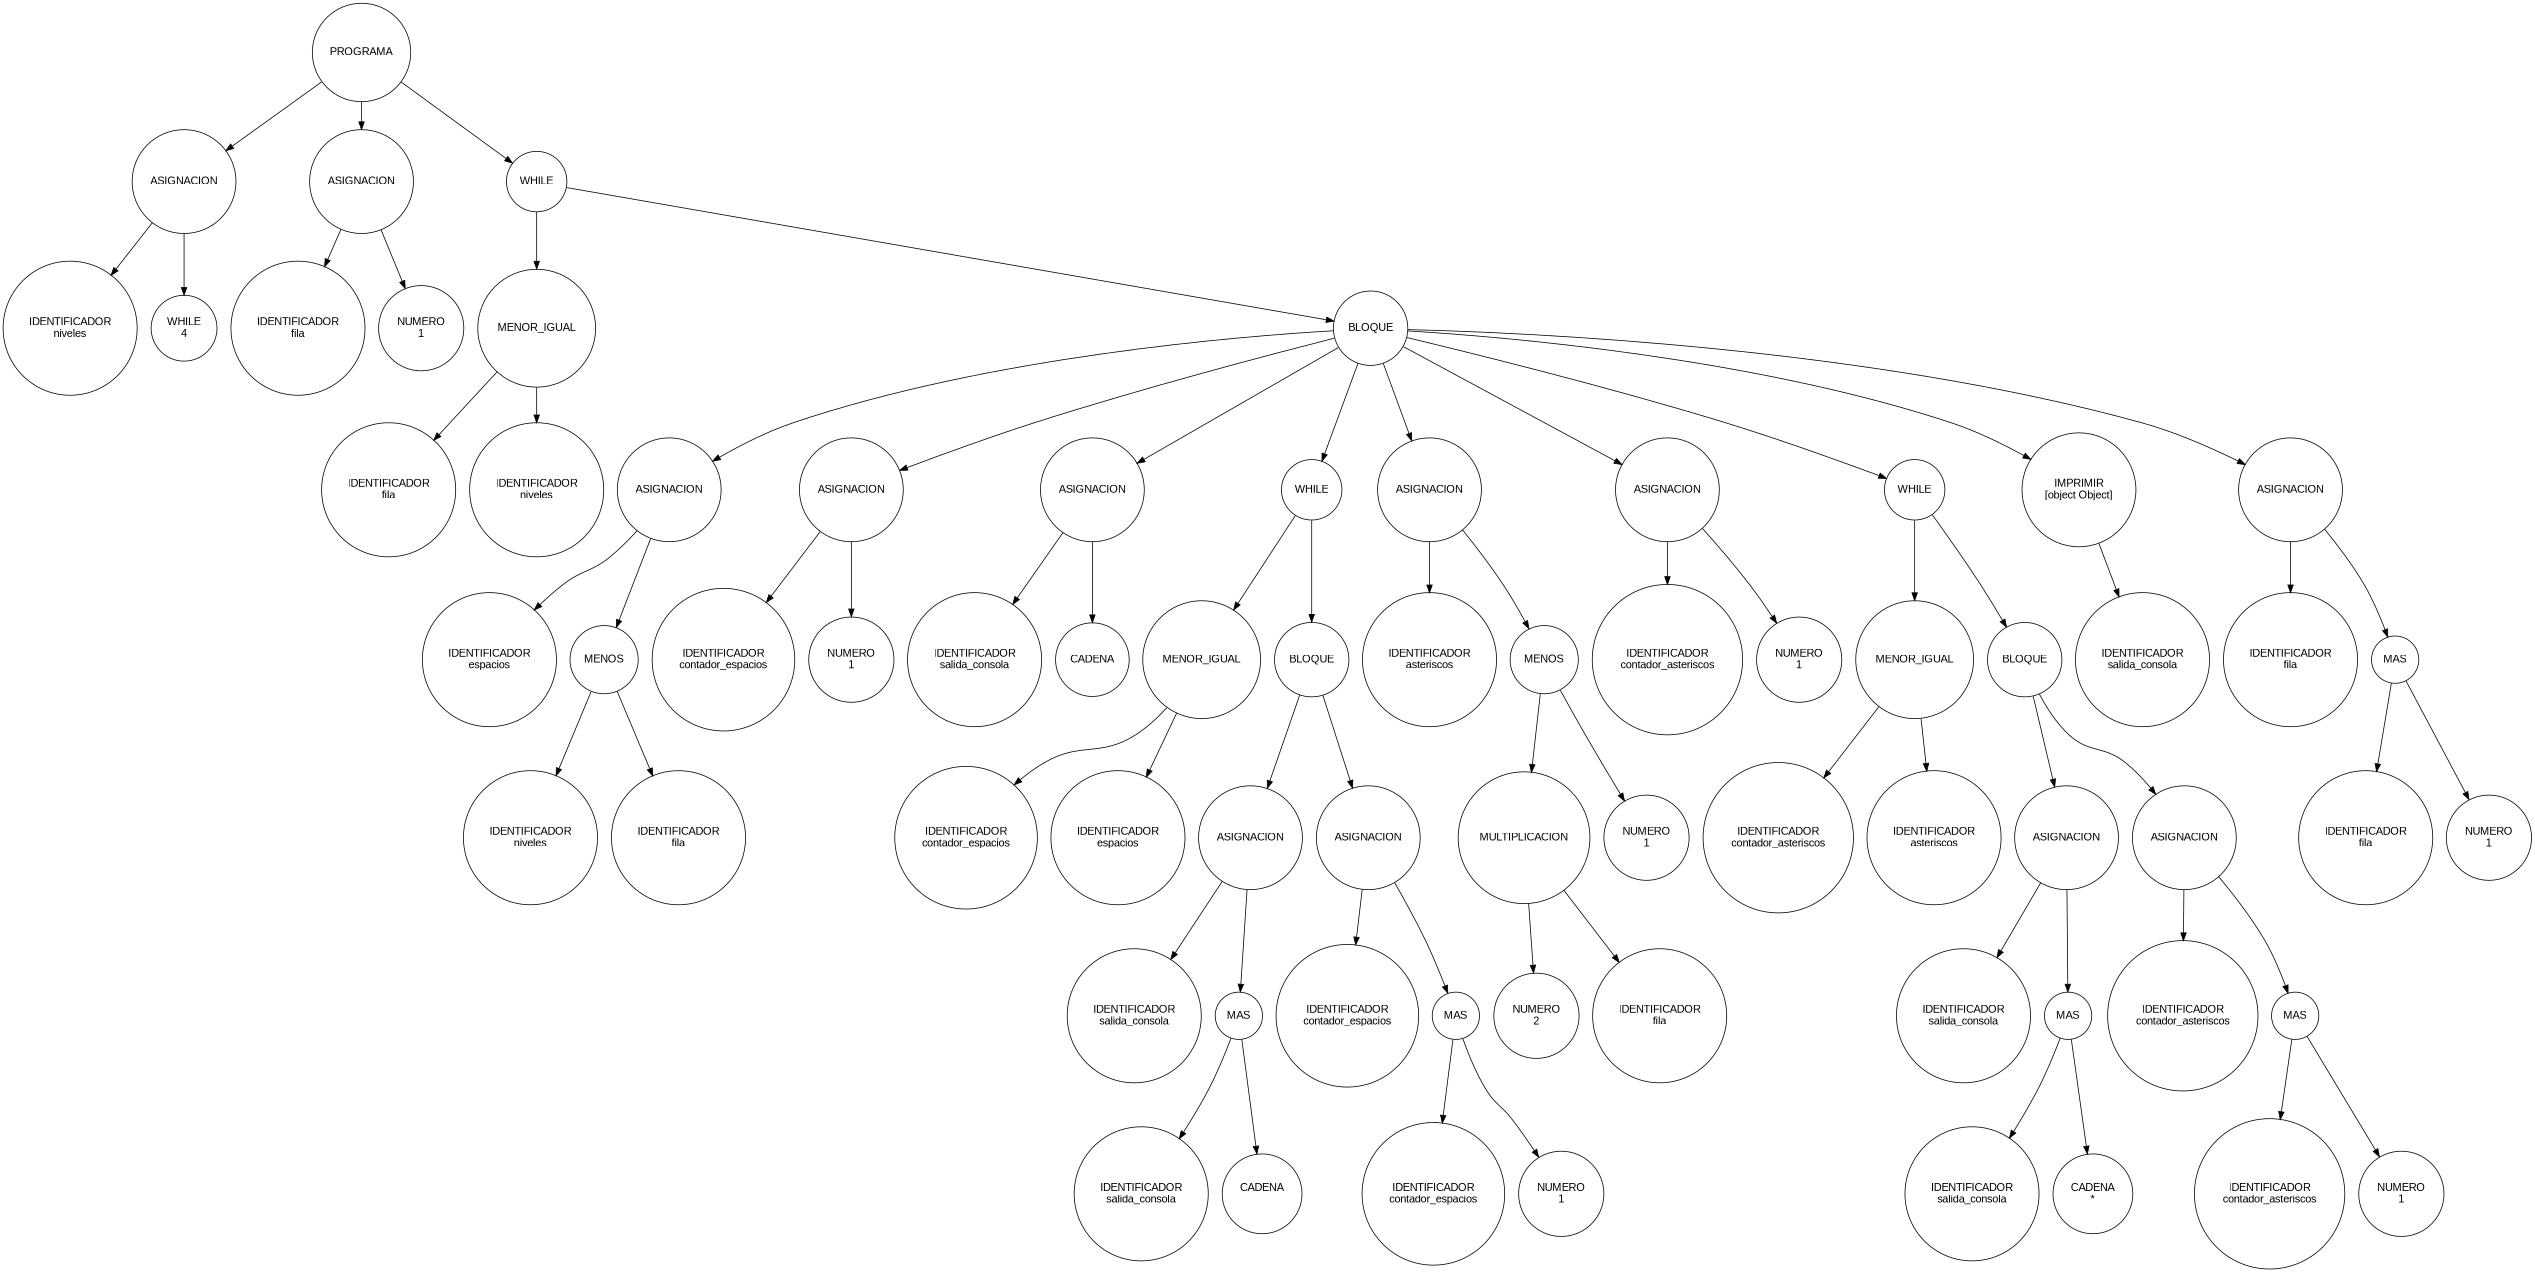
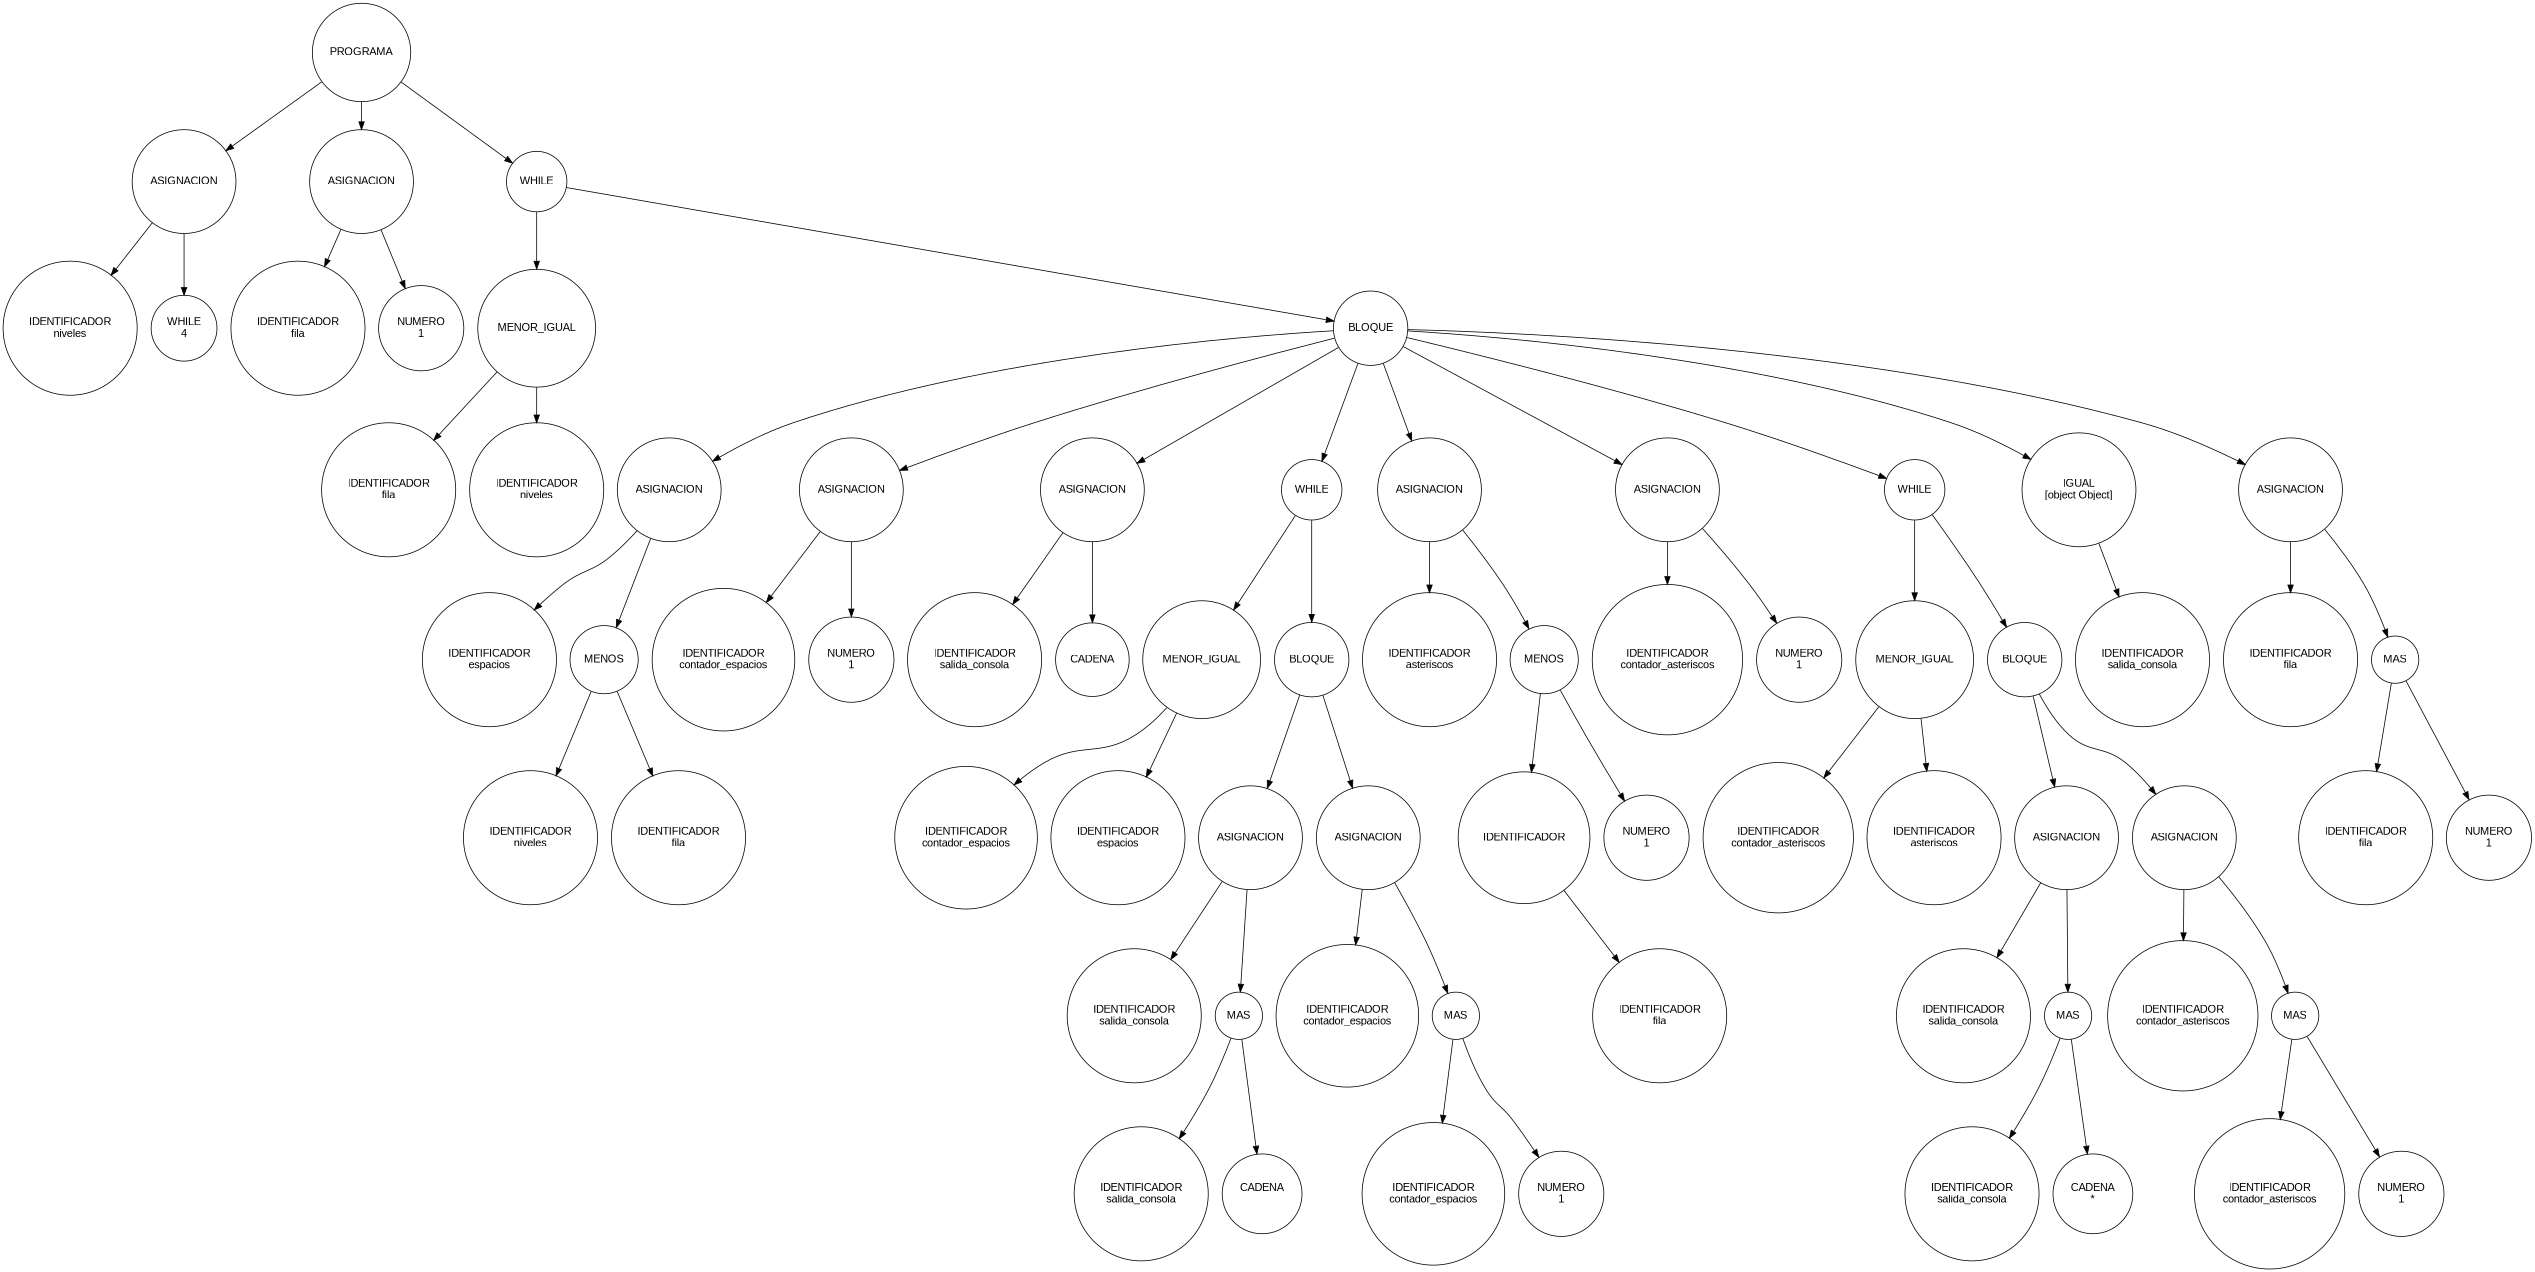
(2079, 490) -> (2079, 490)
(1524, 838) -> (1524, 838)
(1536, 1016) -> none
